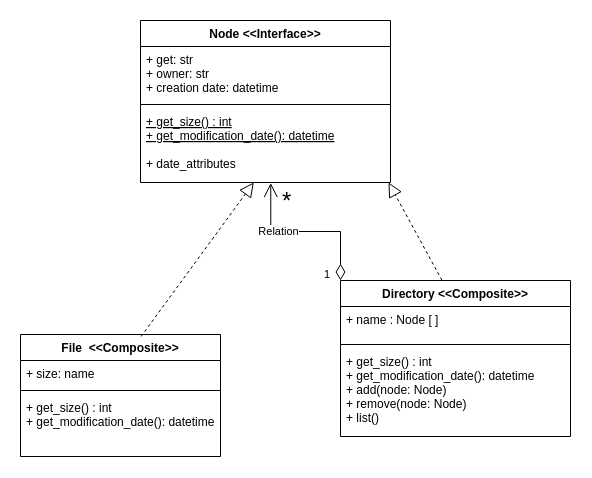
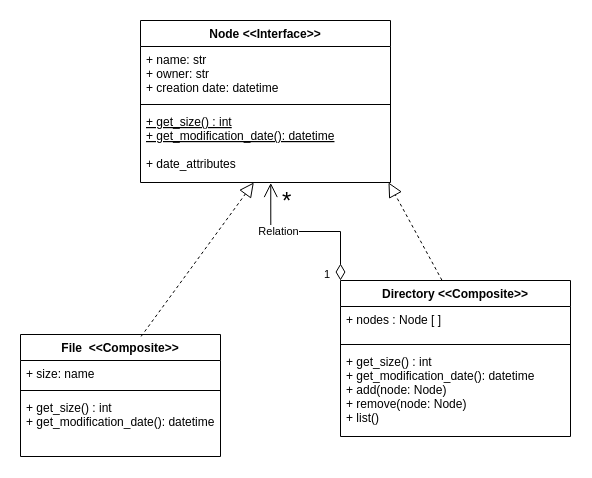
(175, 60) -> (178, 60)
(394, 320) -> (397, 320)
